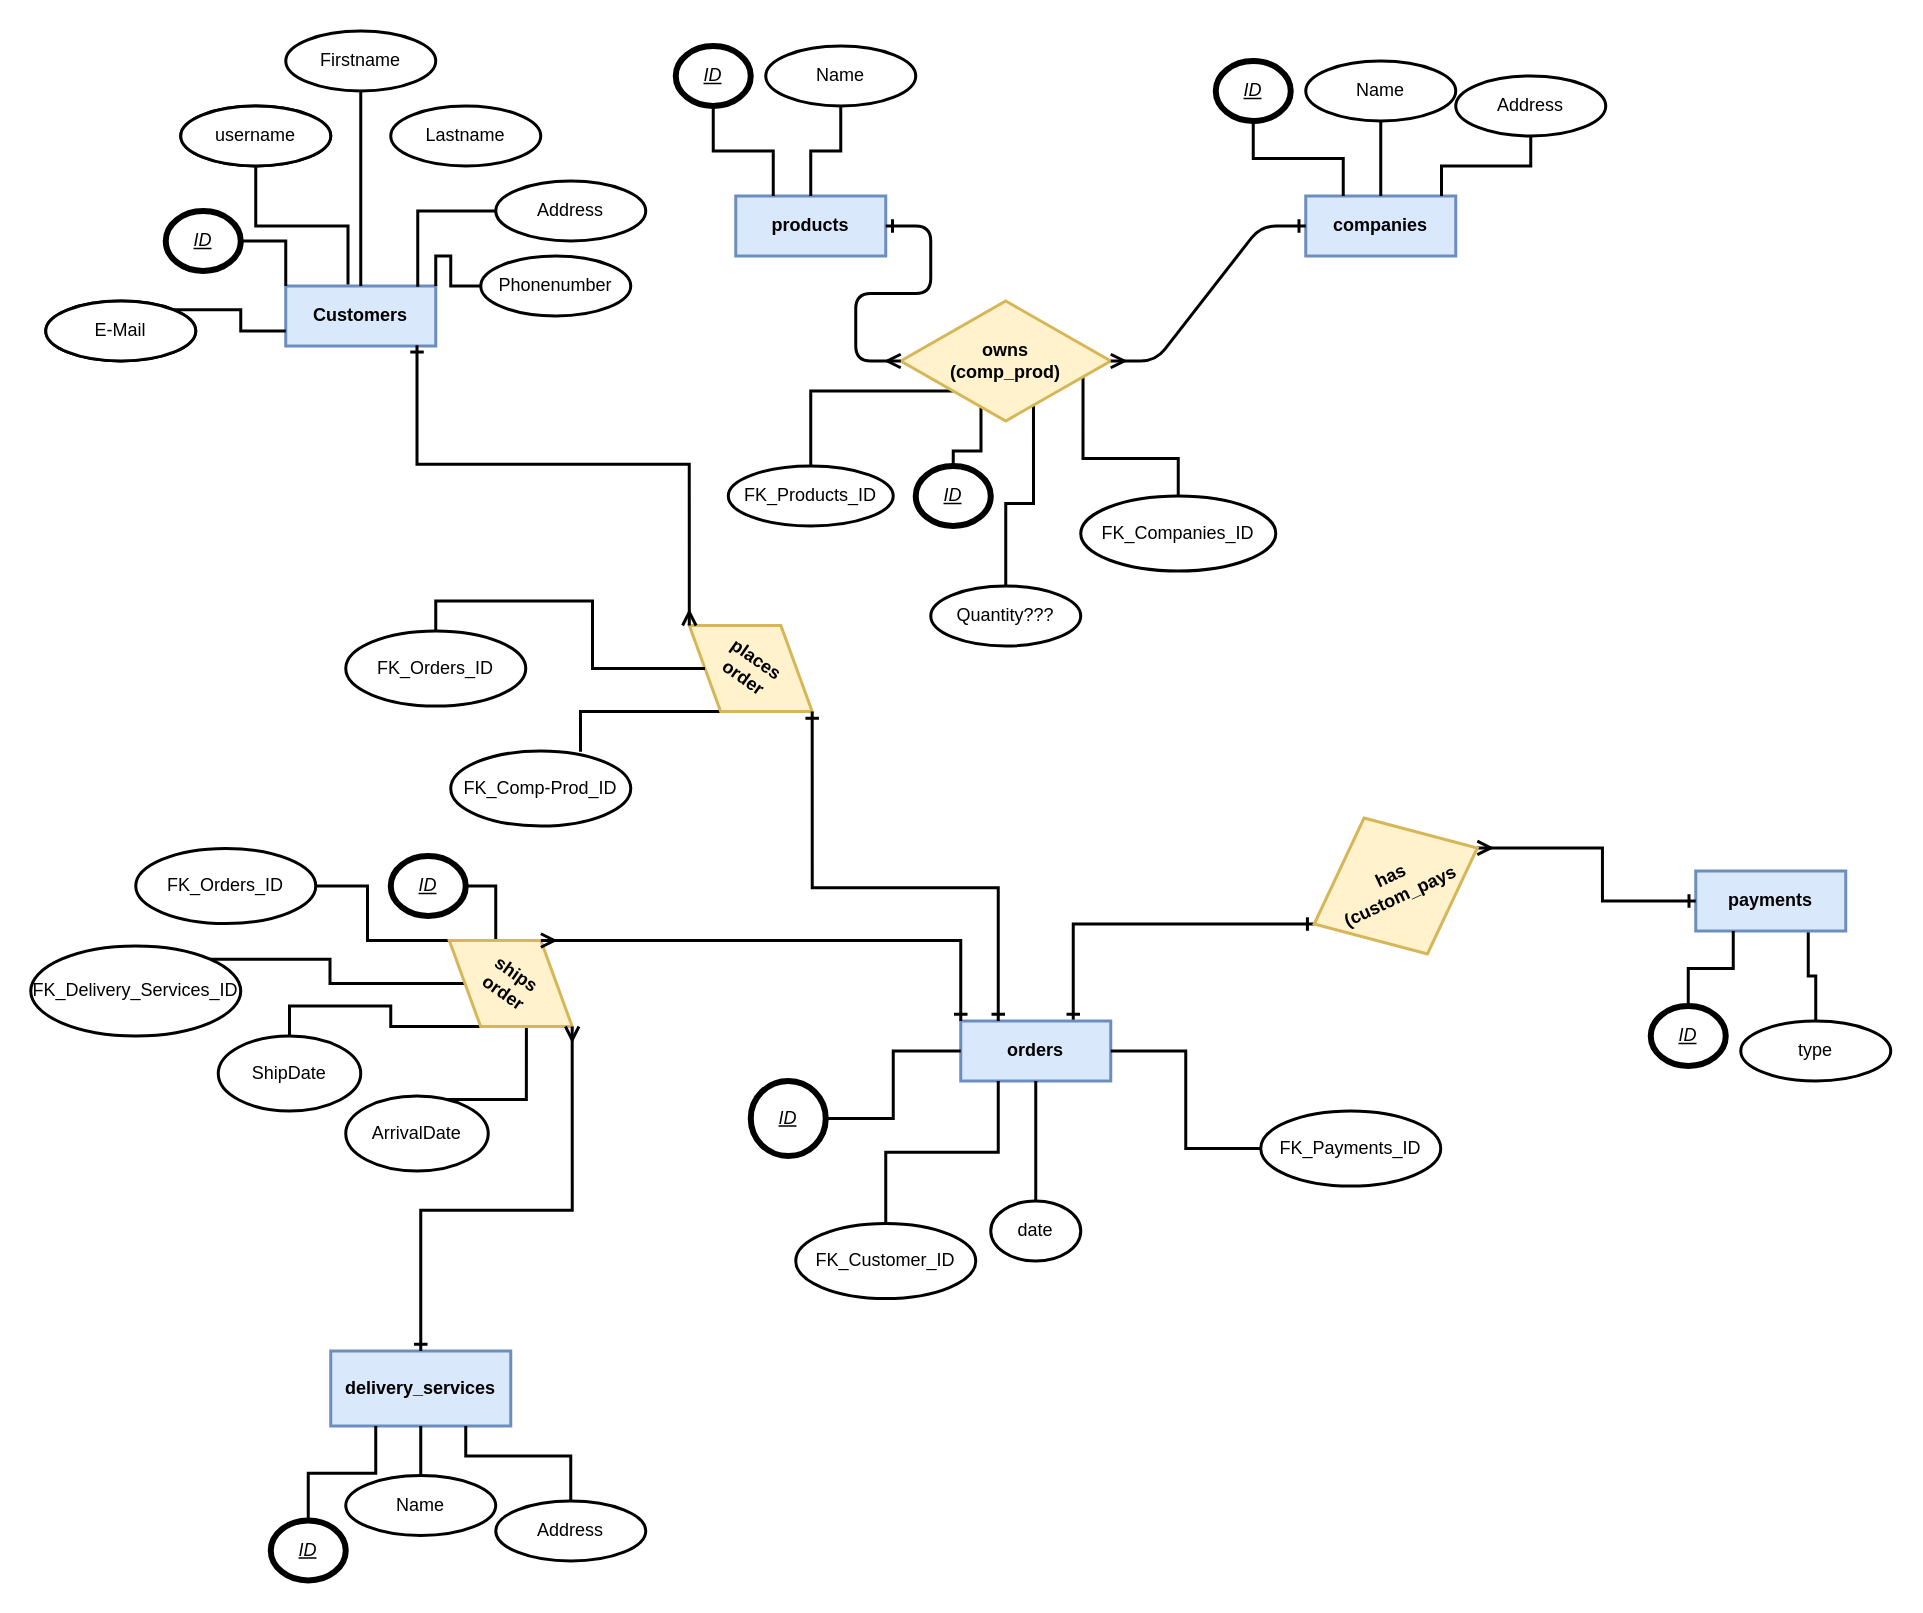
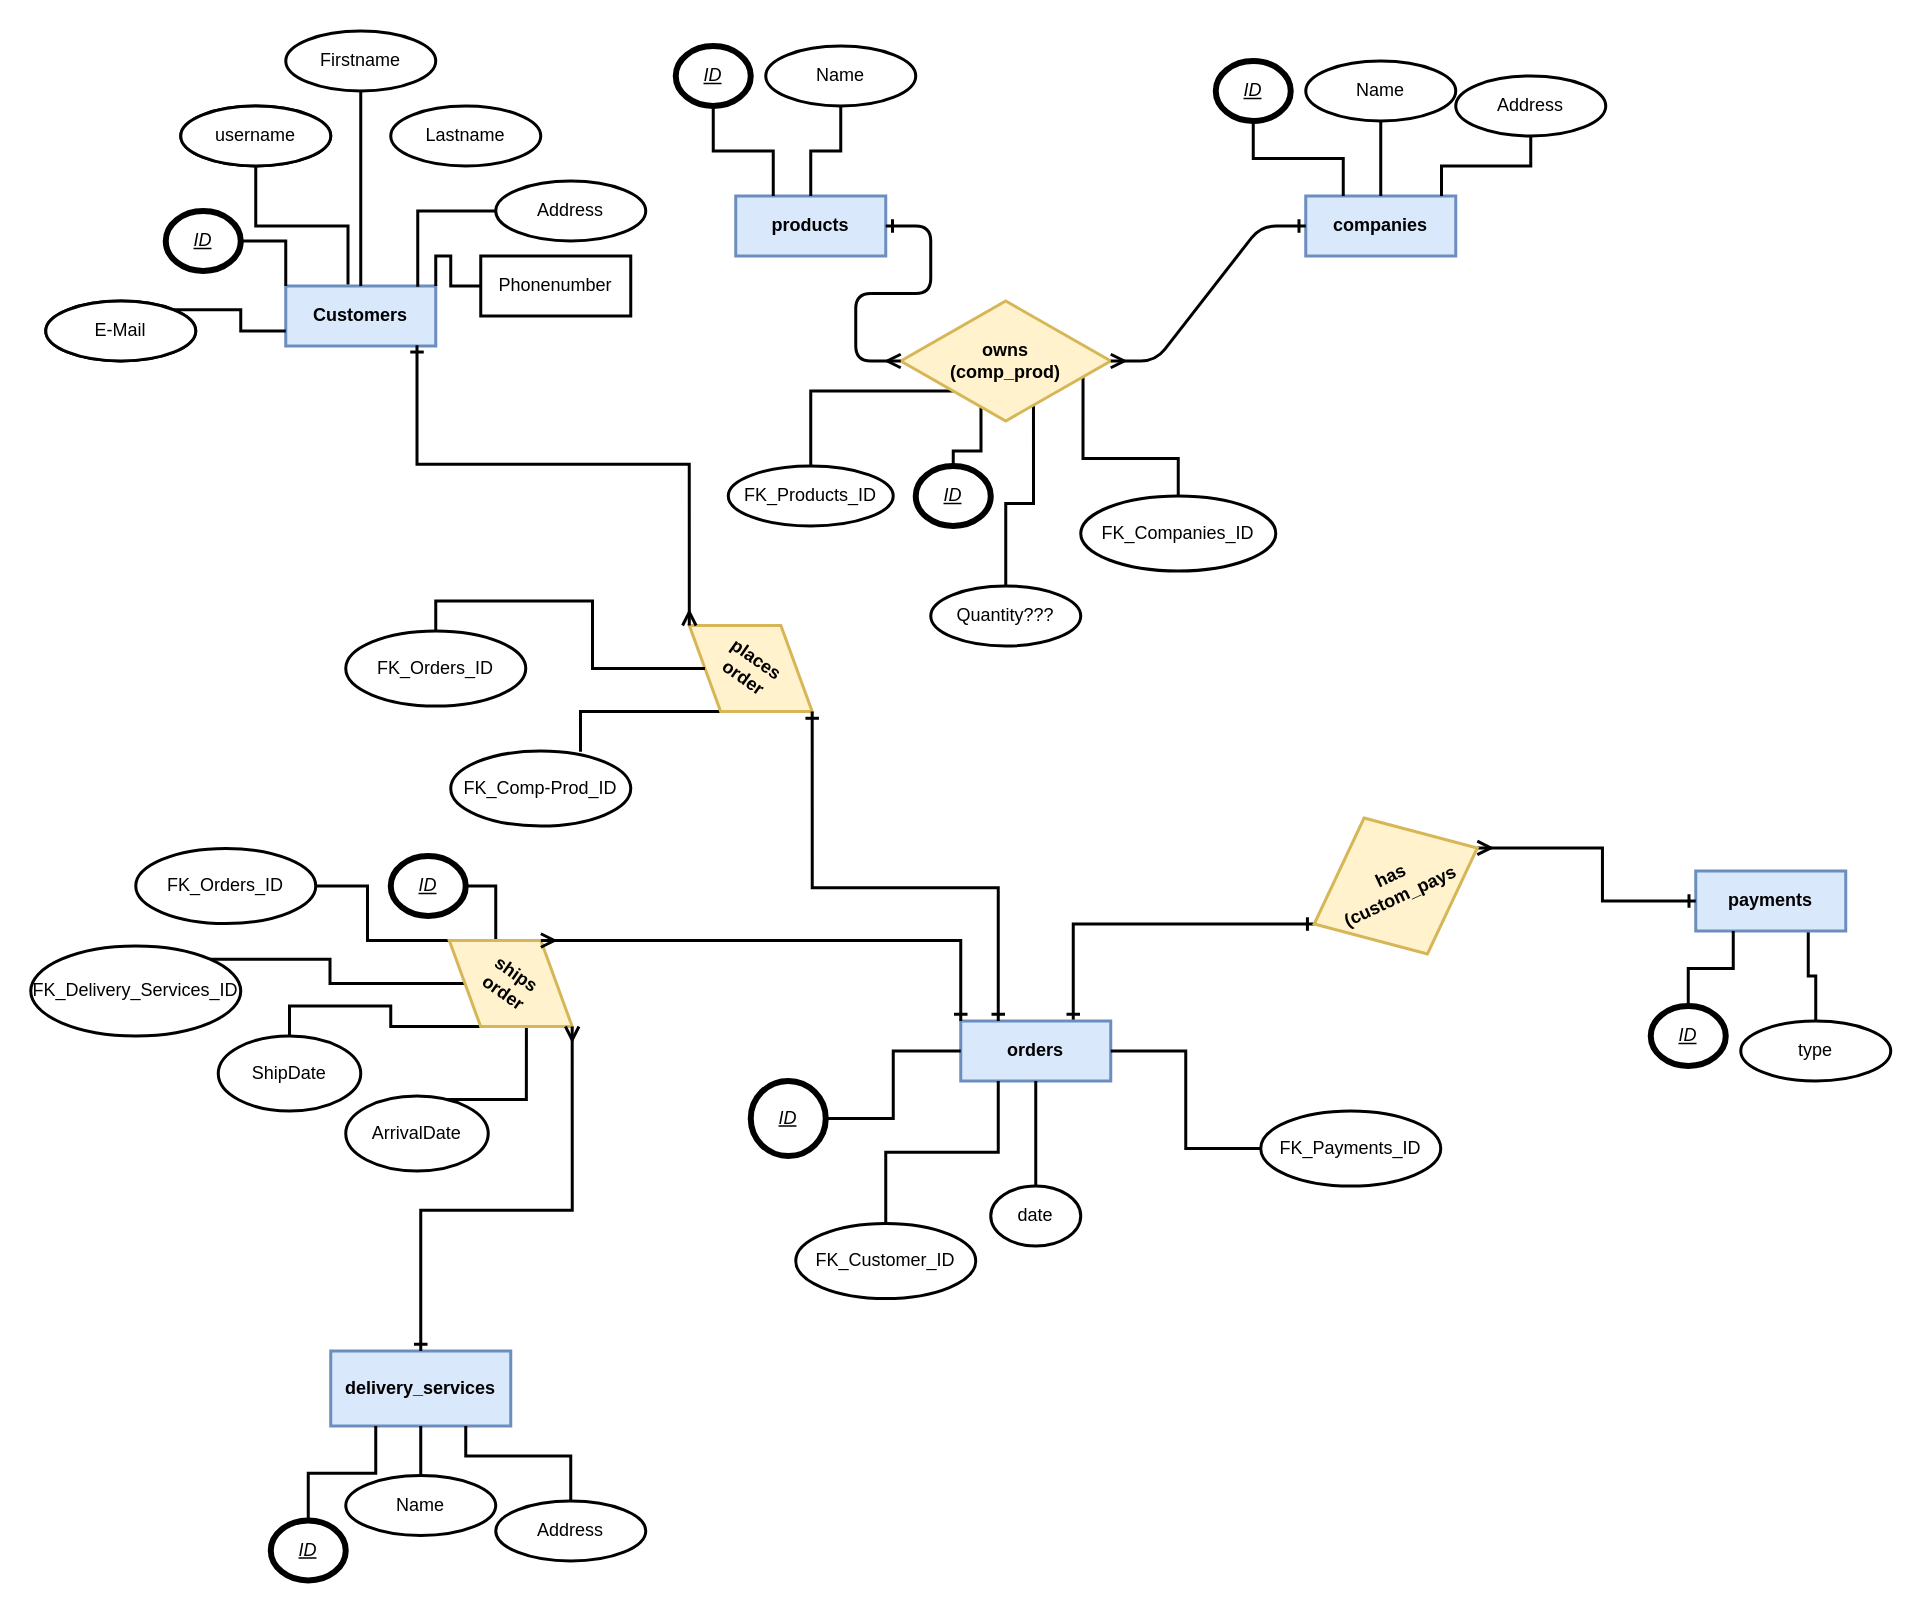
(556, 286) -> (556, 286)
(1036, 1231) -> (1036, 1216)
